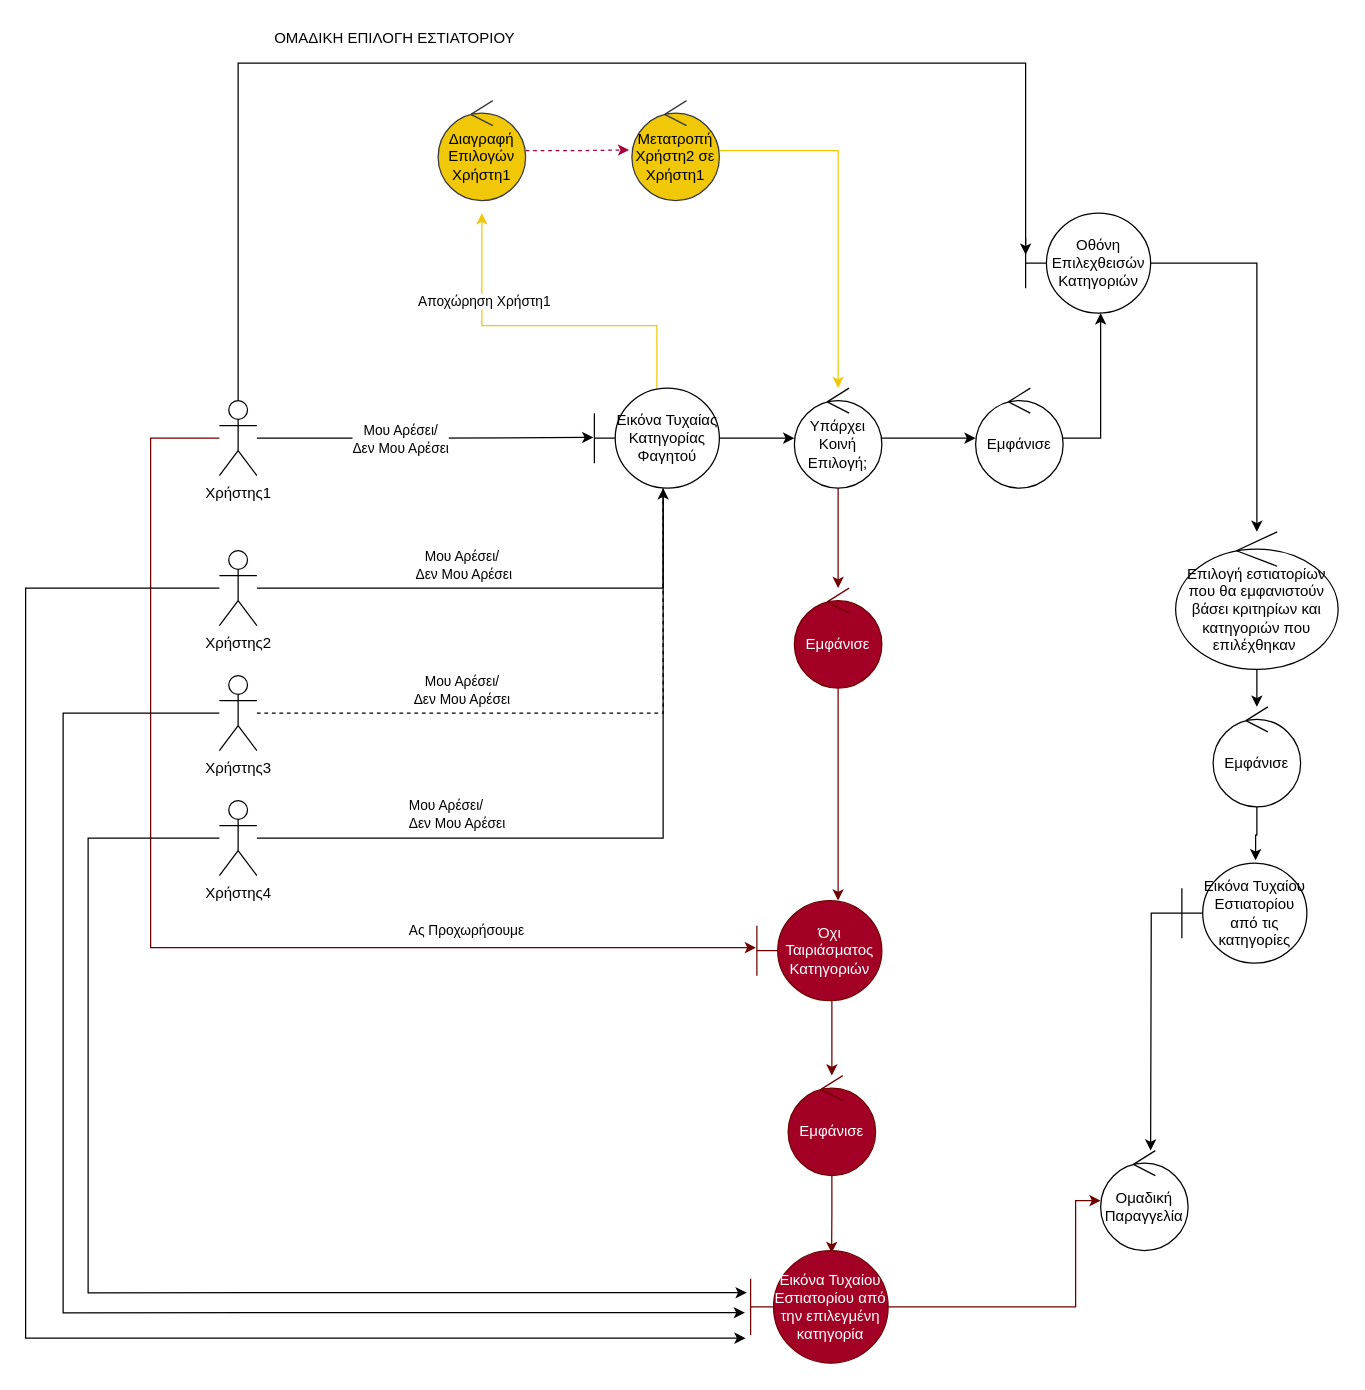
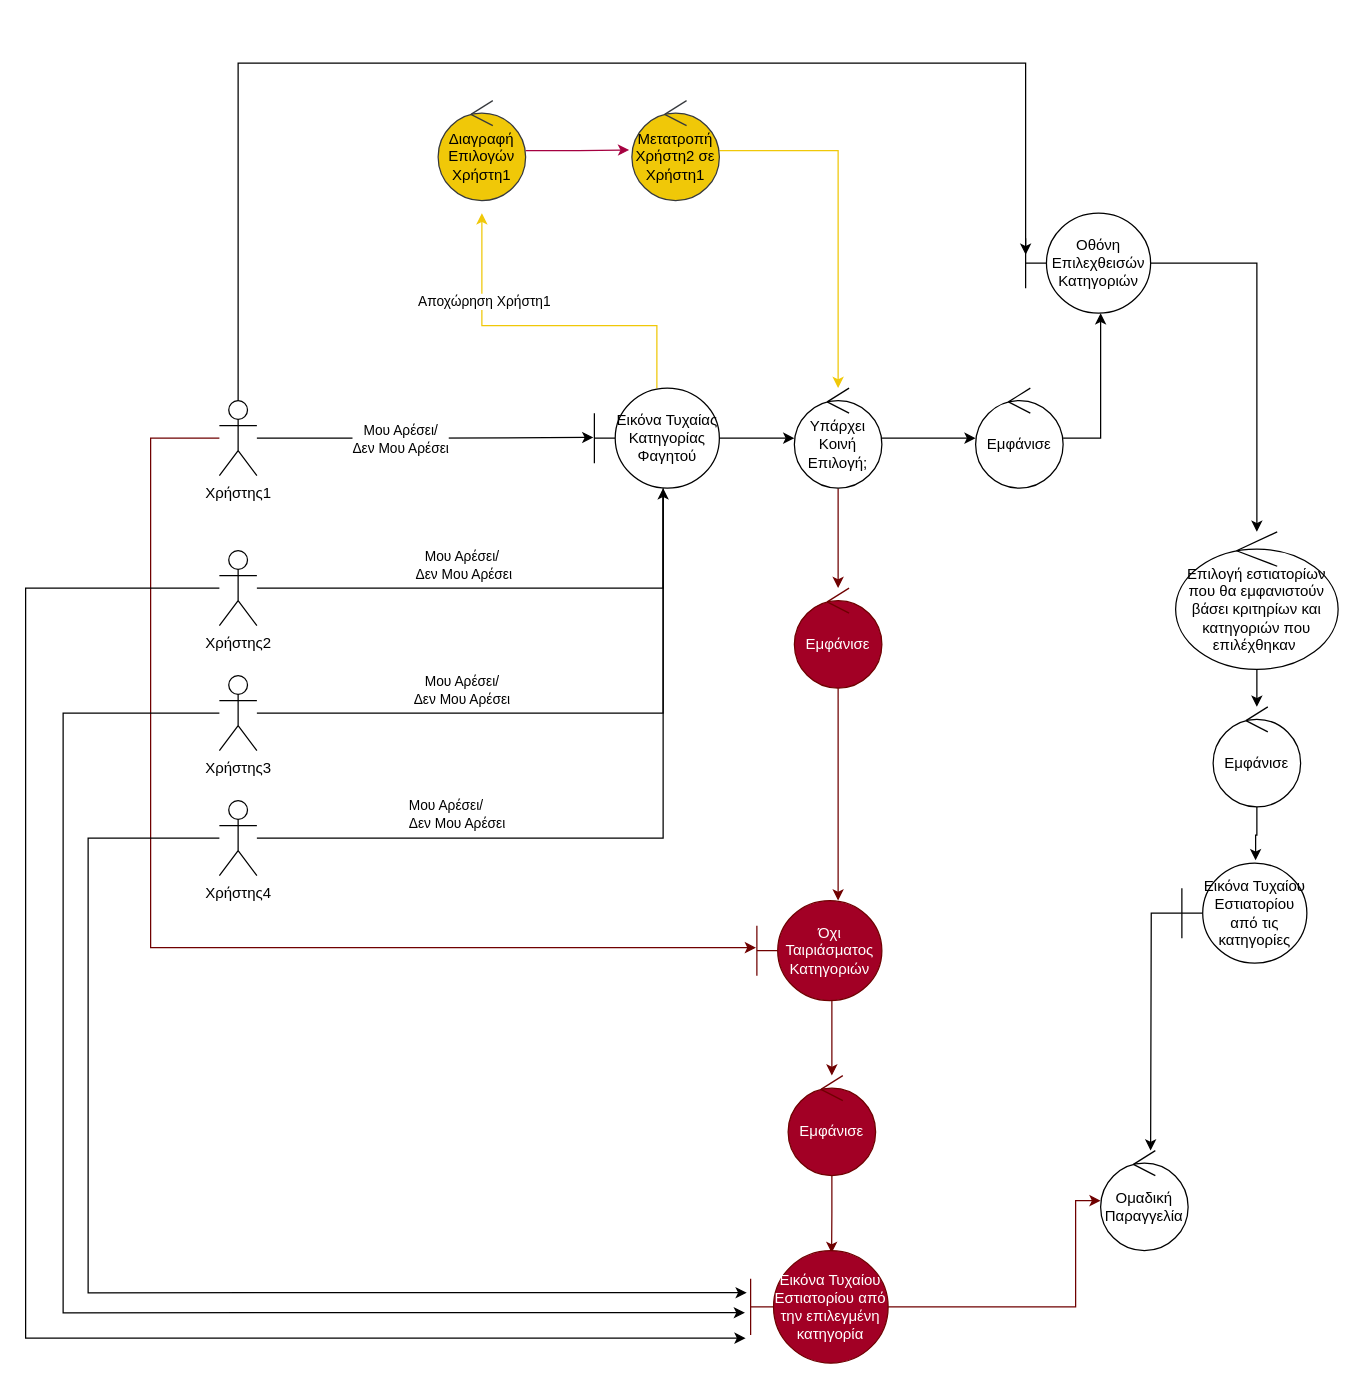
(394, 38) -> none
(574, 151) -> (574, 151)
(459, 713) -> (459, 713)
(469, 932) -> none
